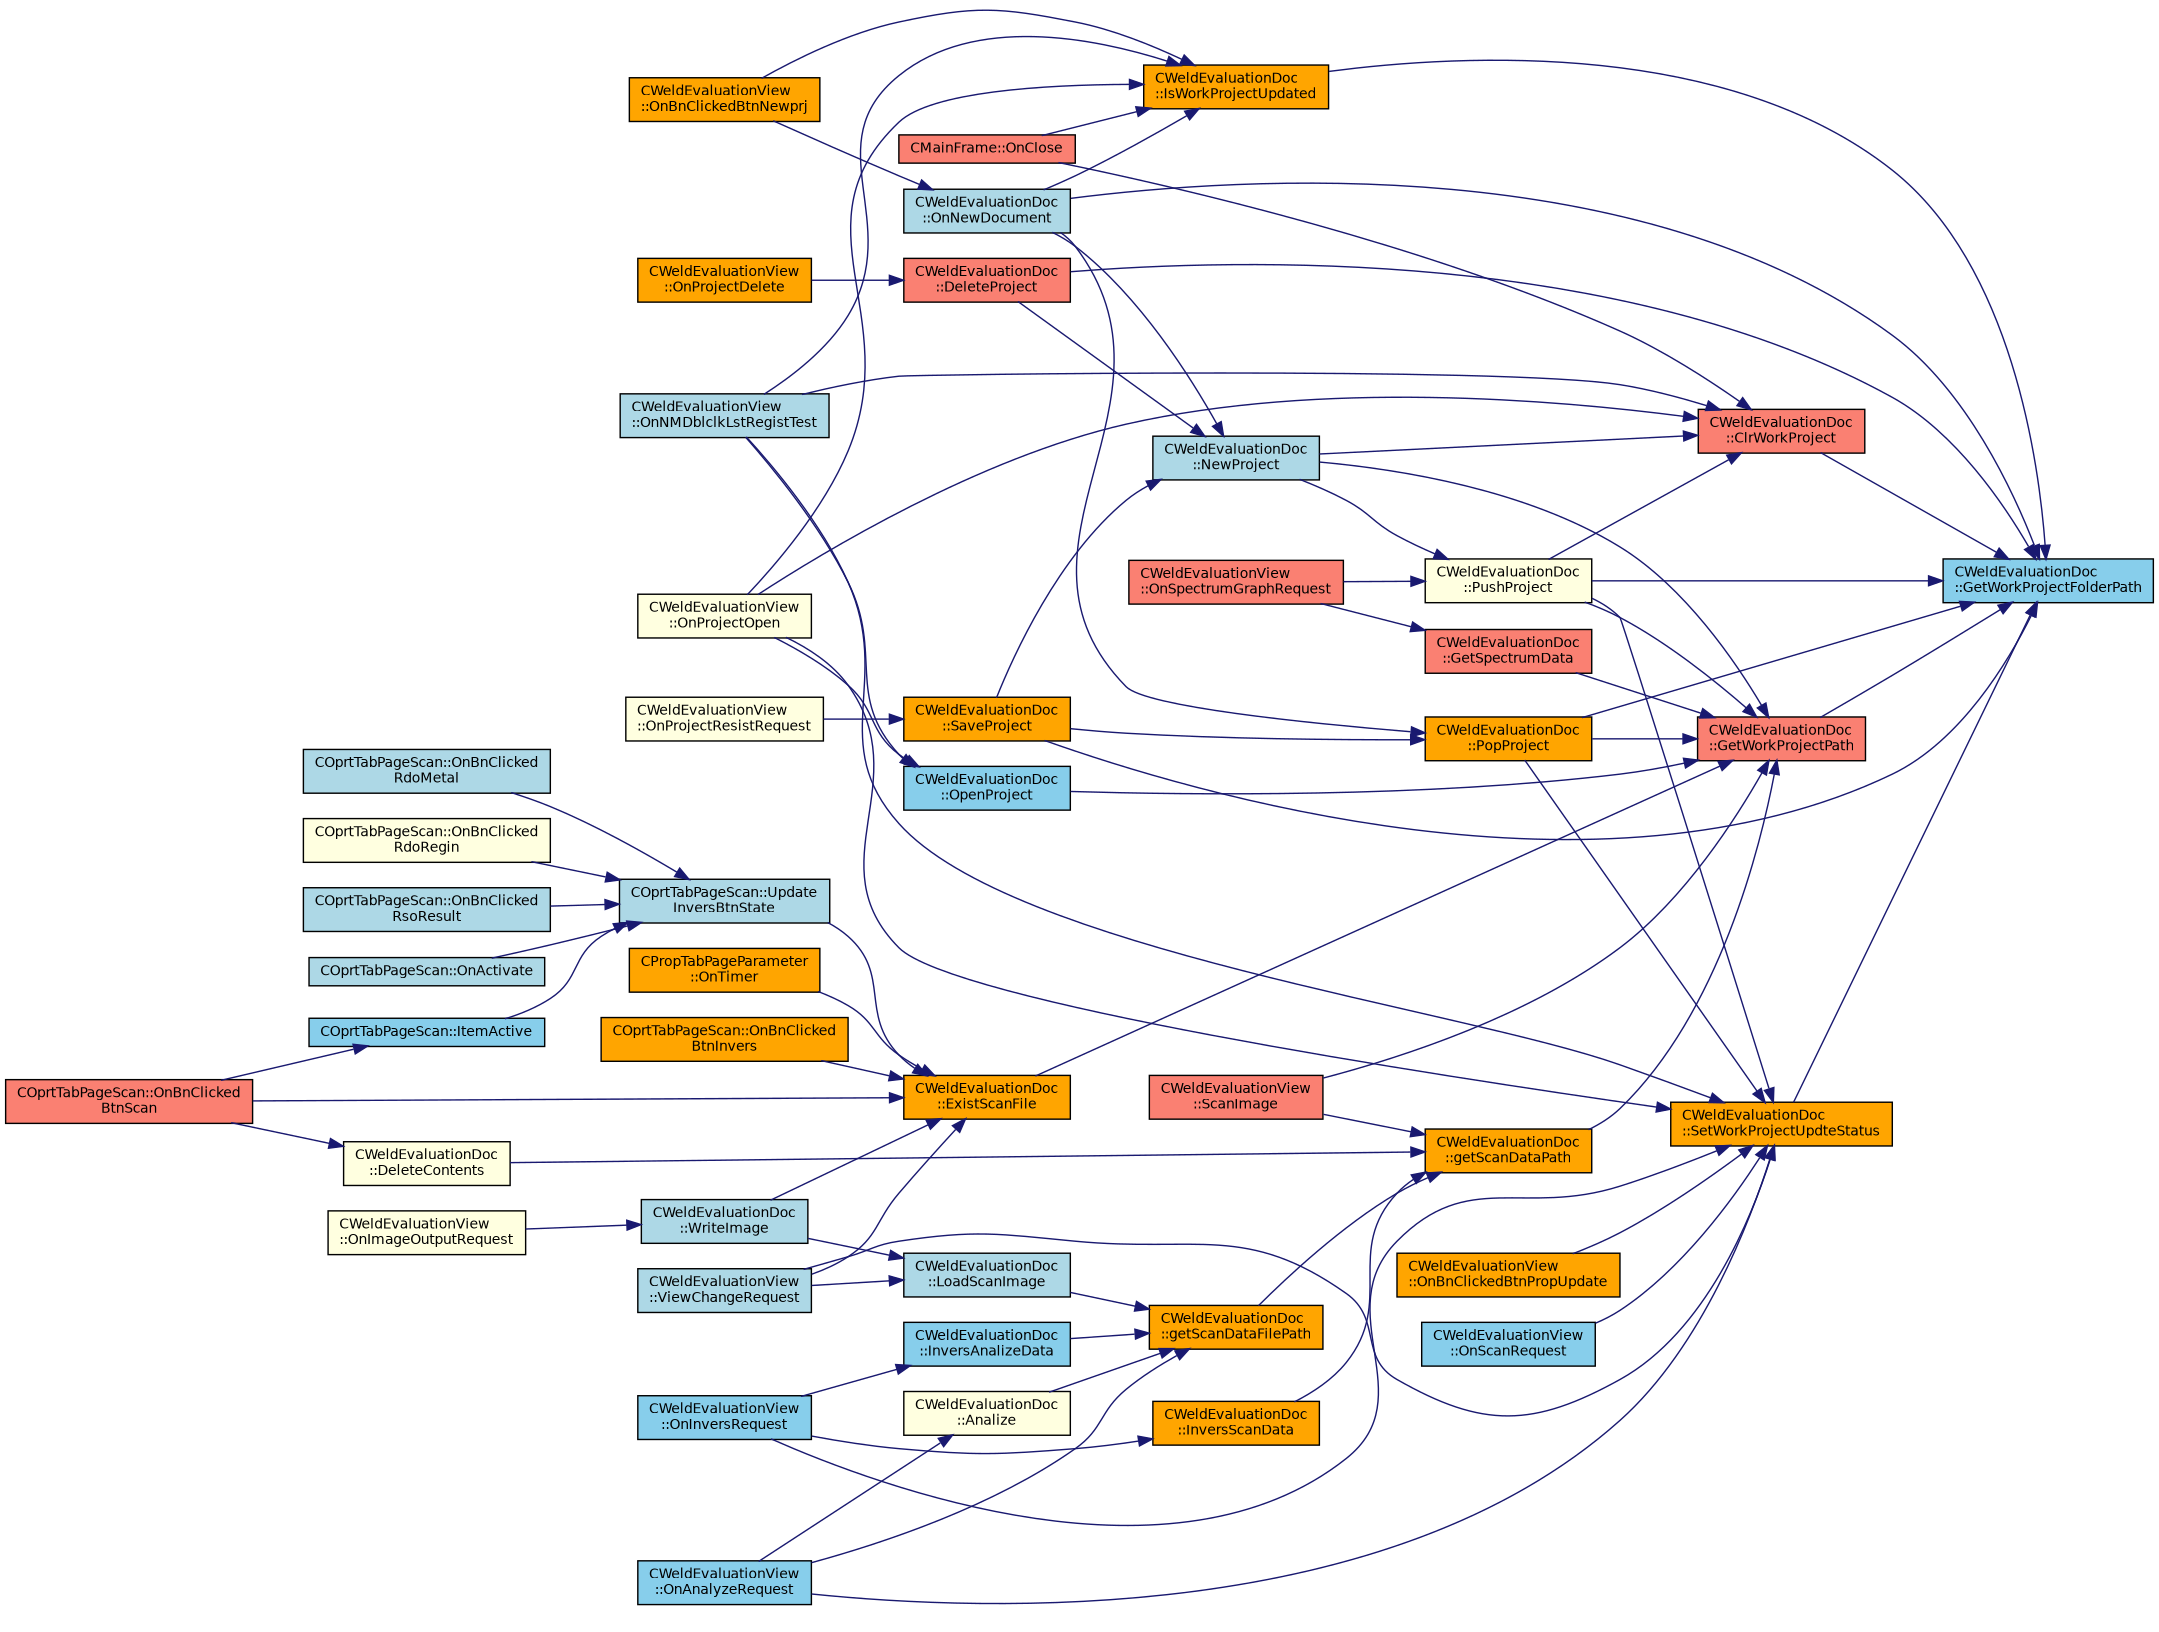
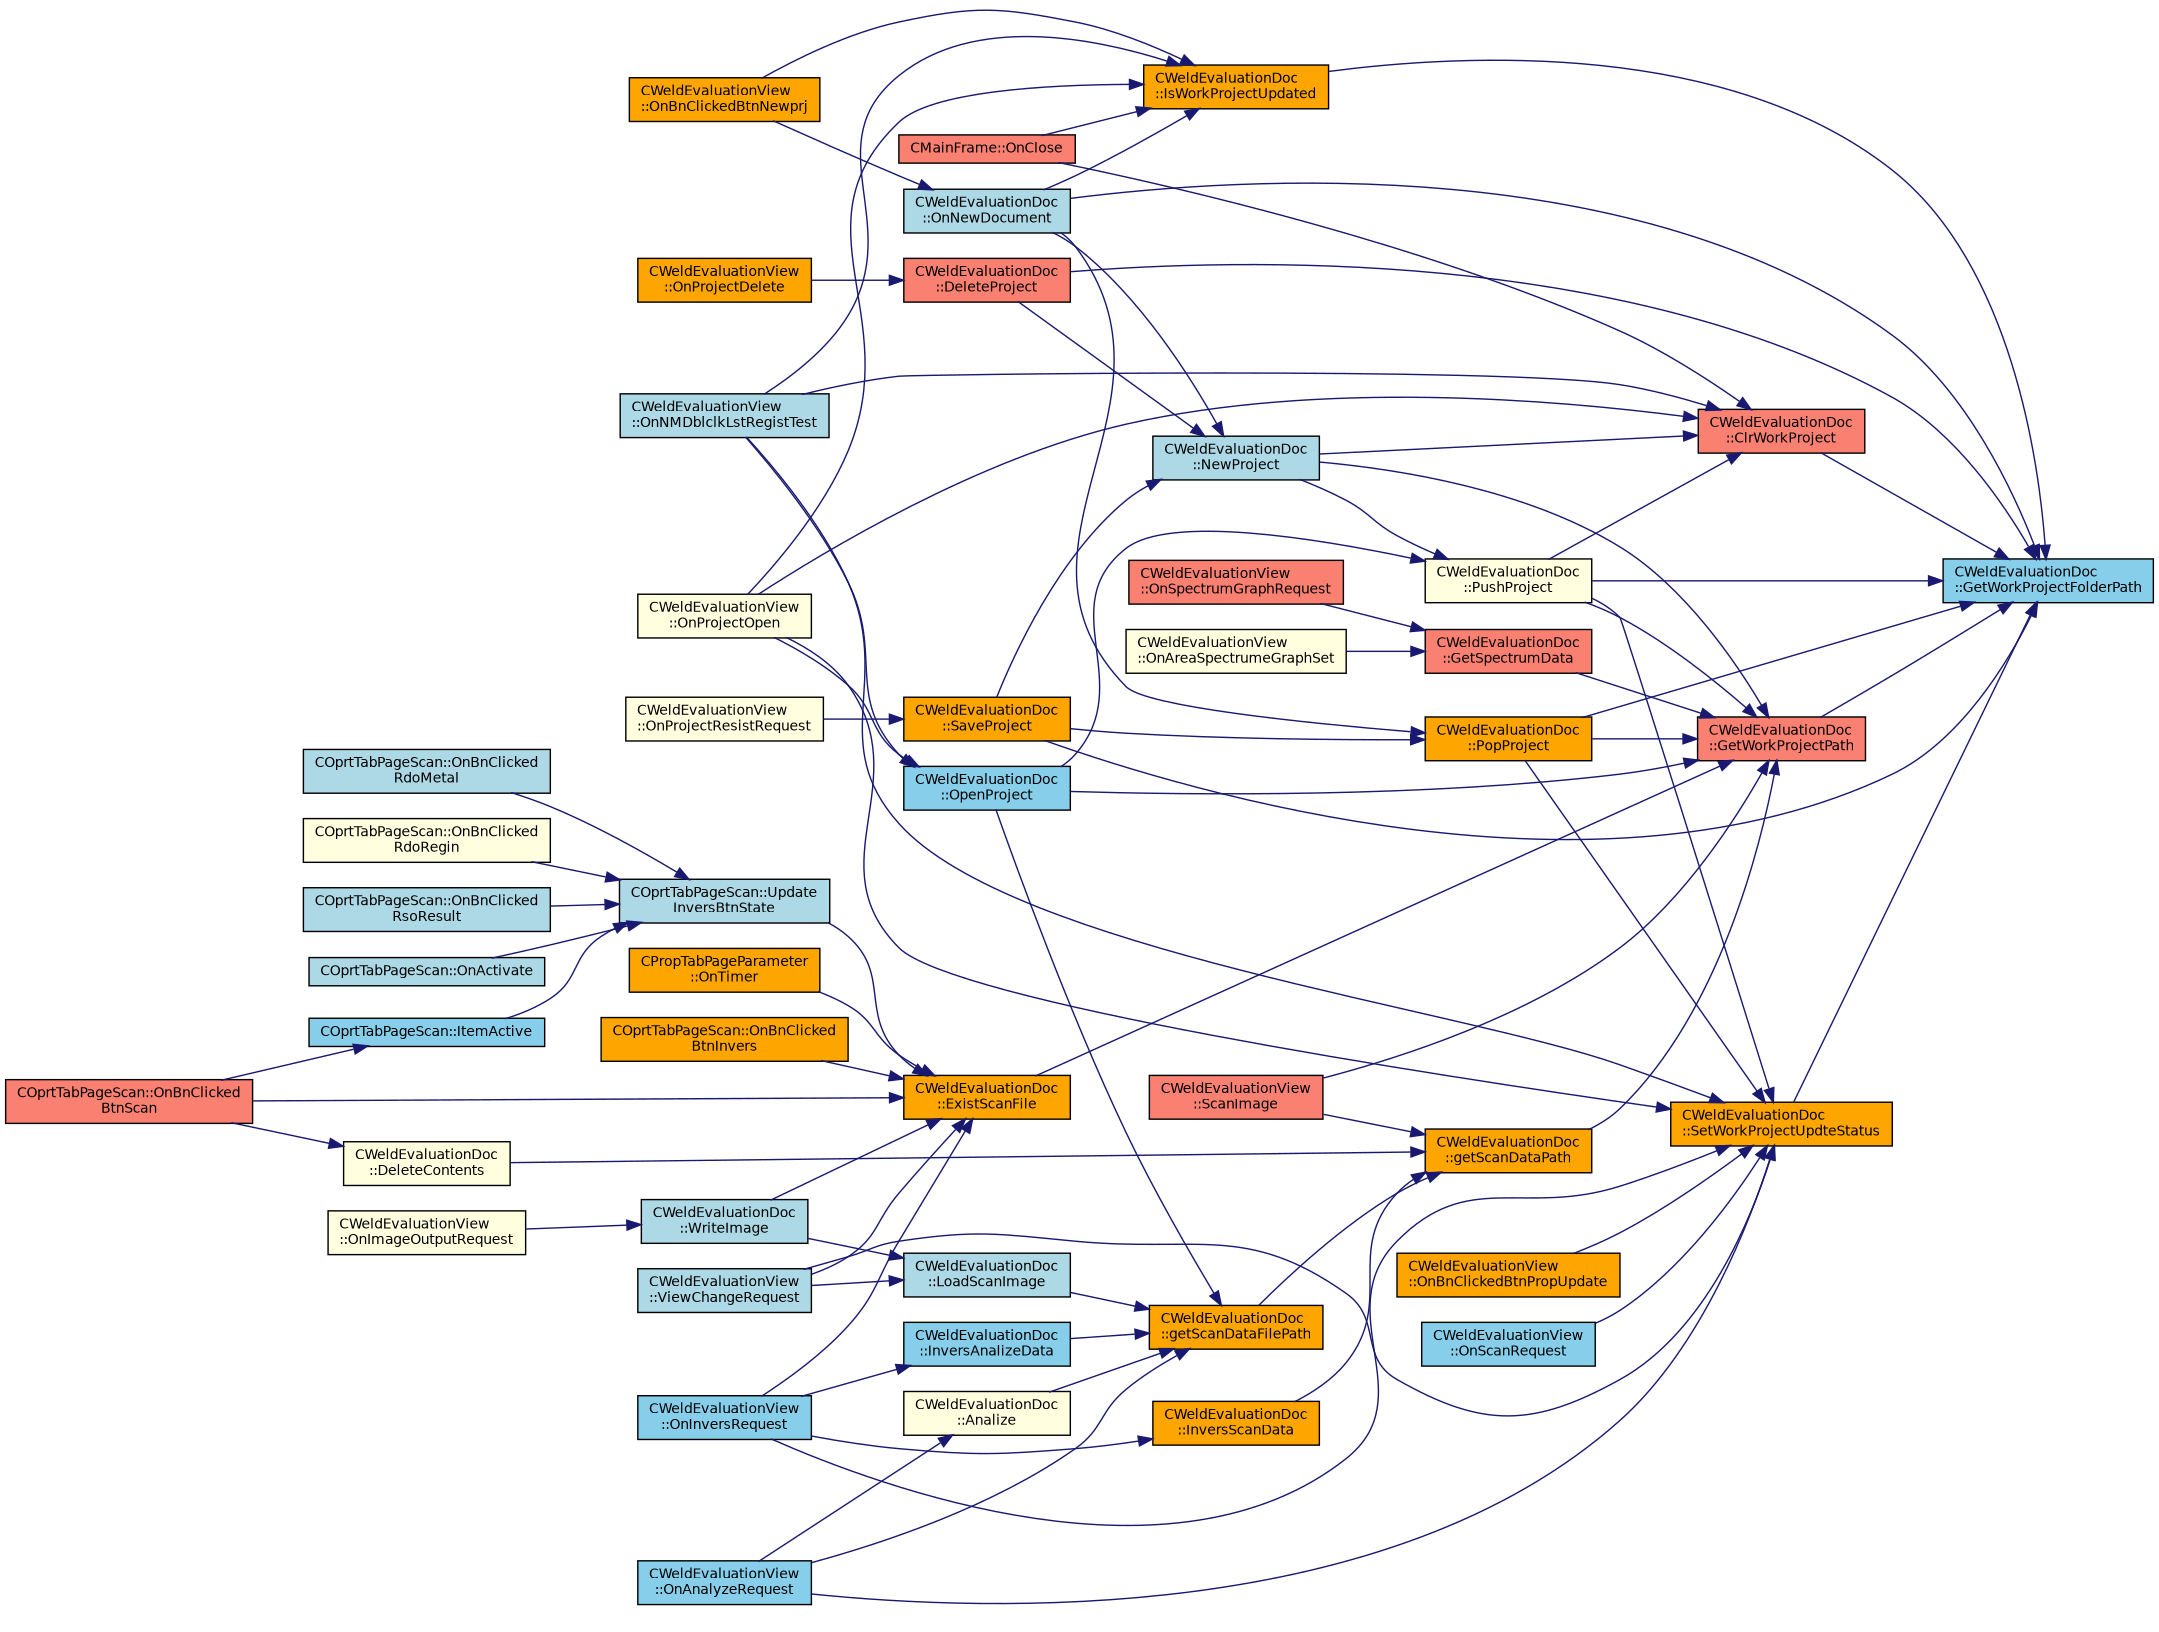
(1377, 582) -> (1148, 538)
none -> (1236, 651)
none -> (1097, 1069)
none -> (883, 1270)
